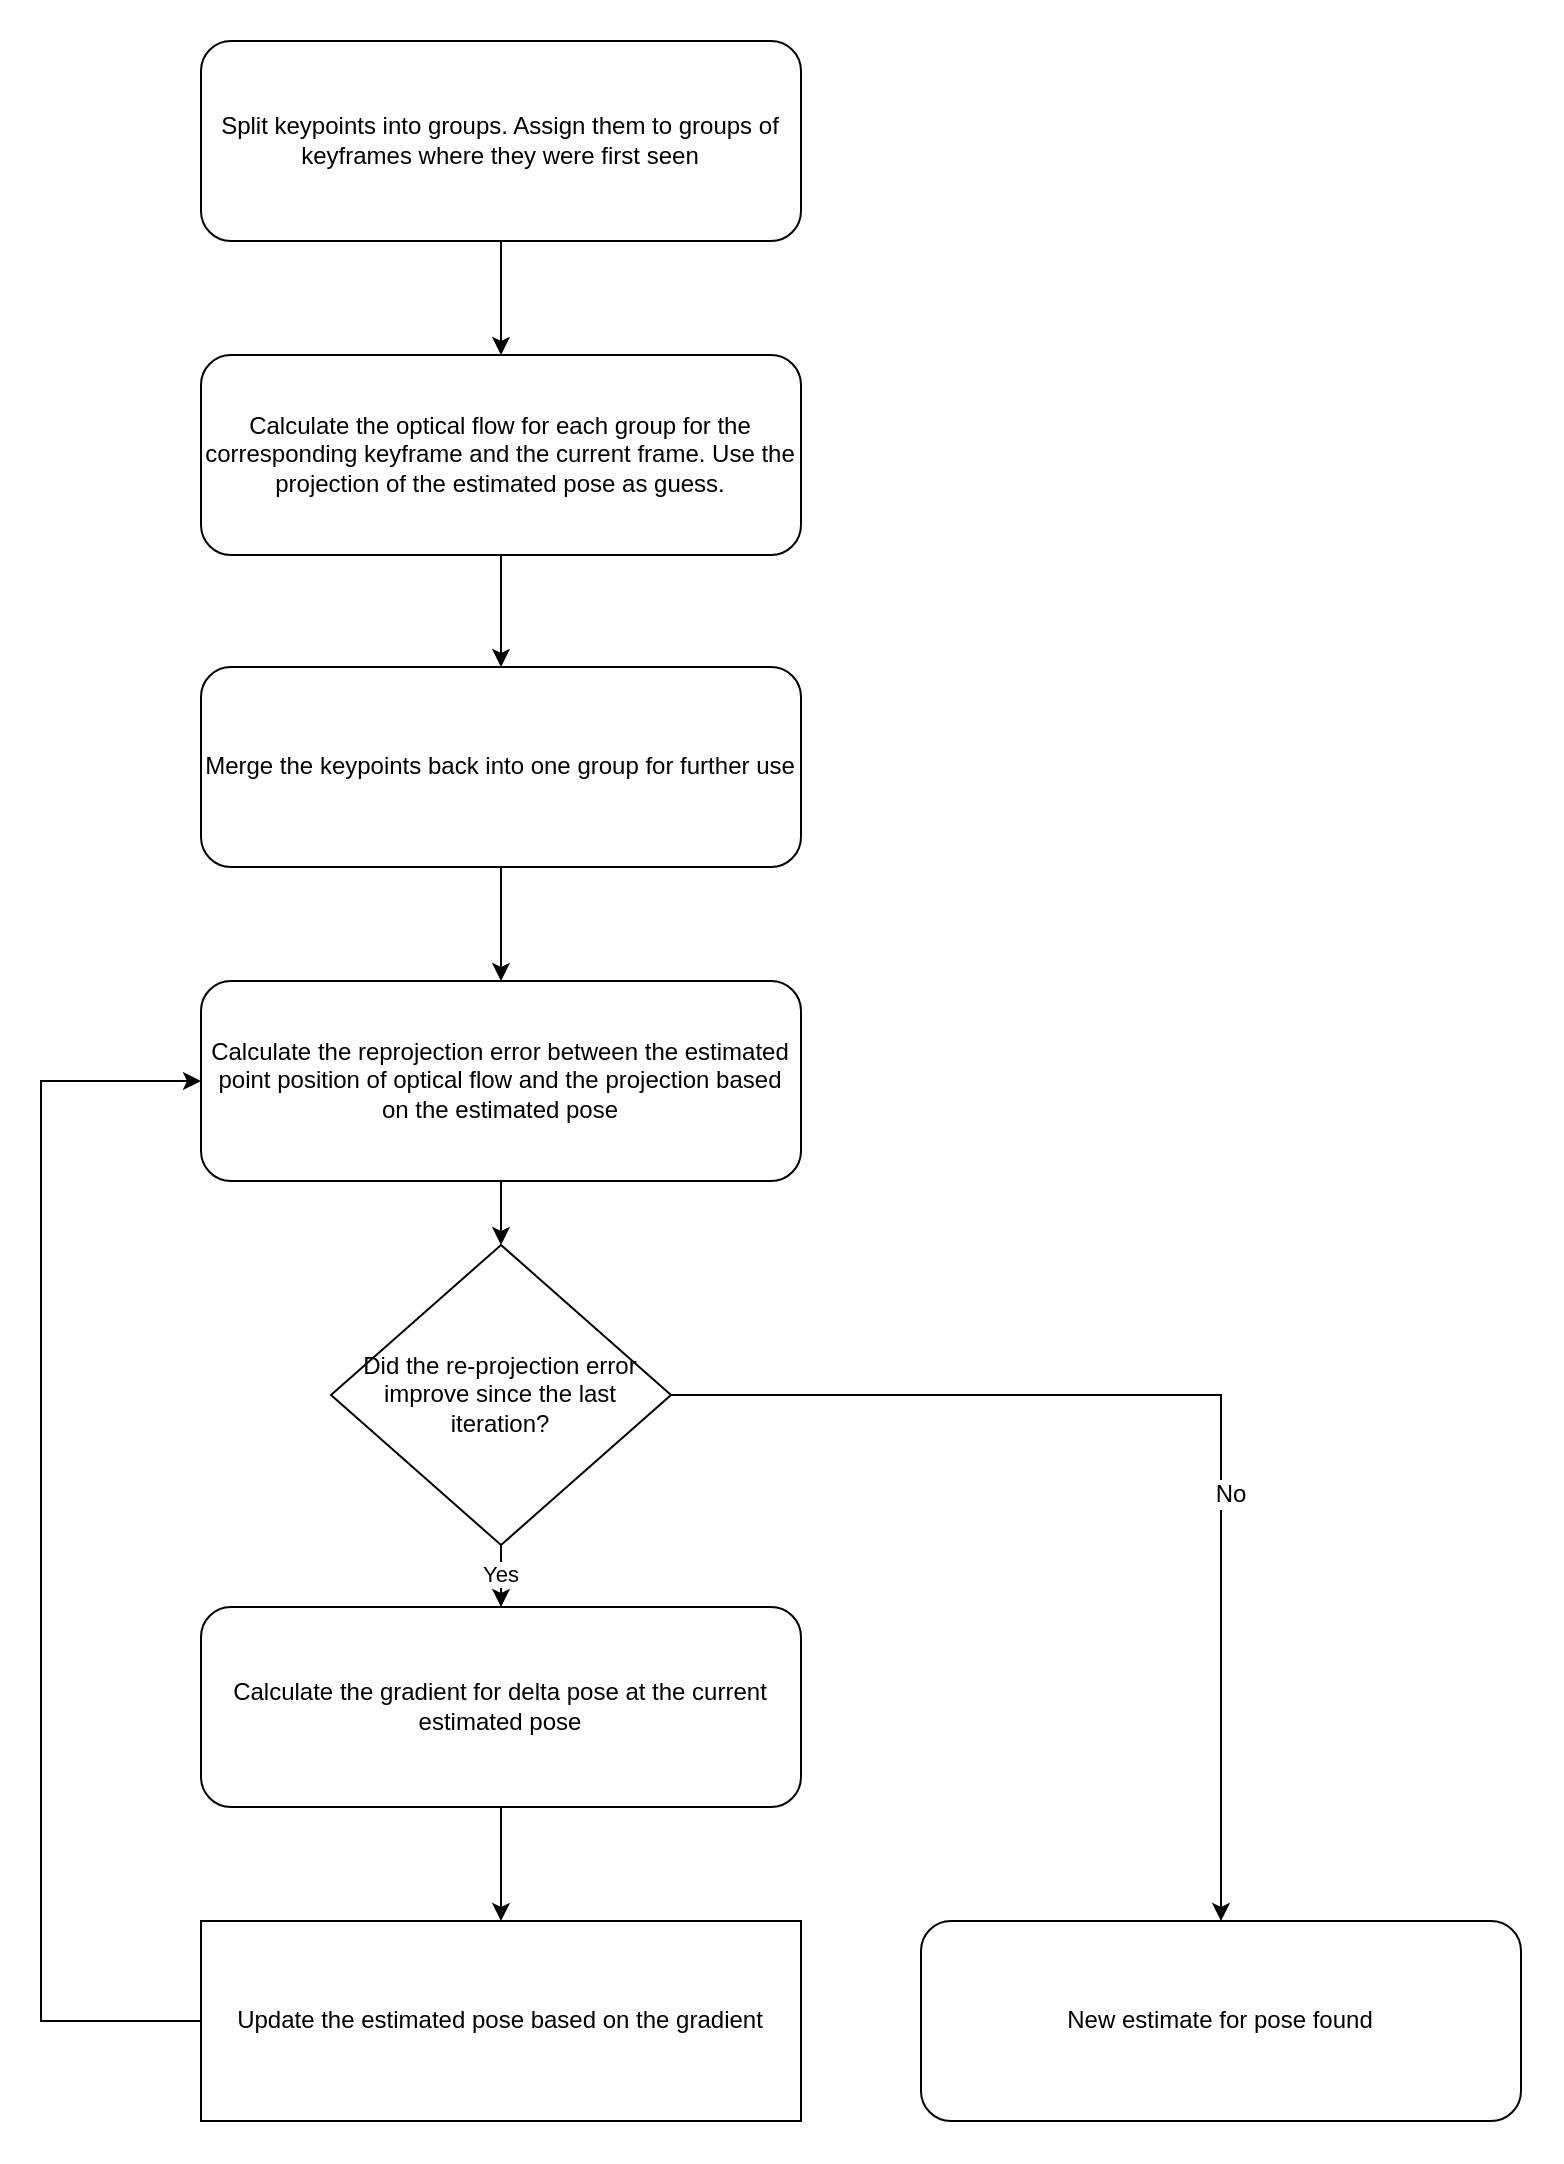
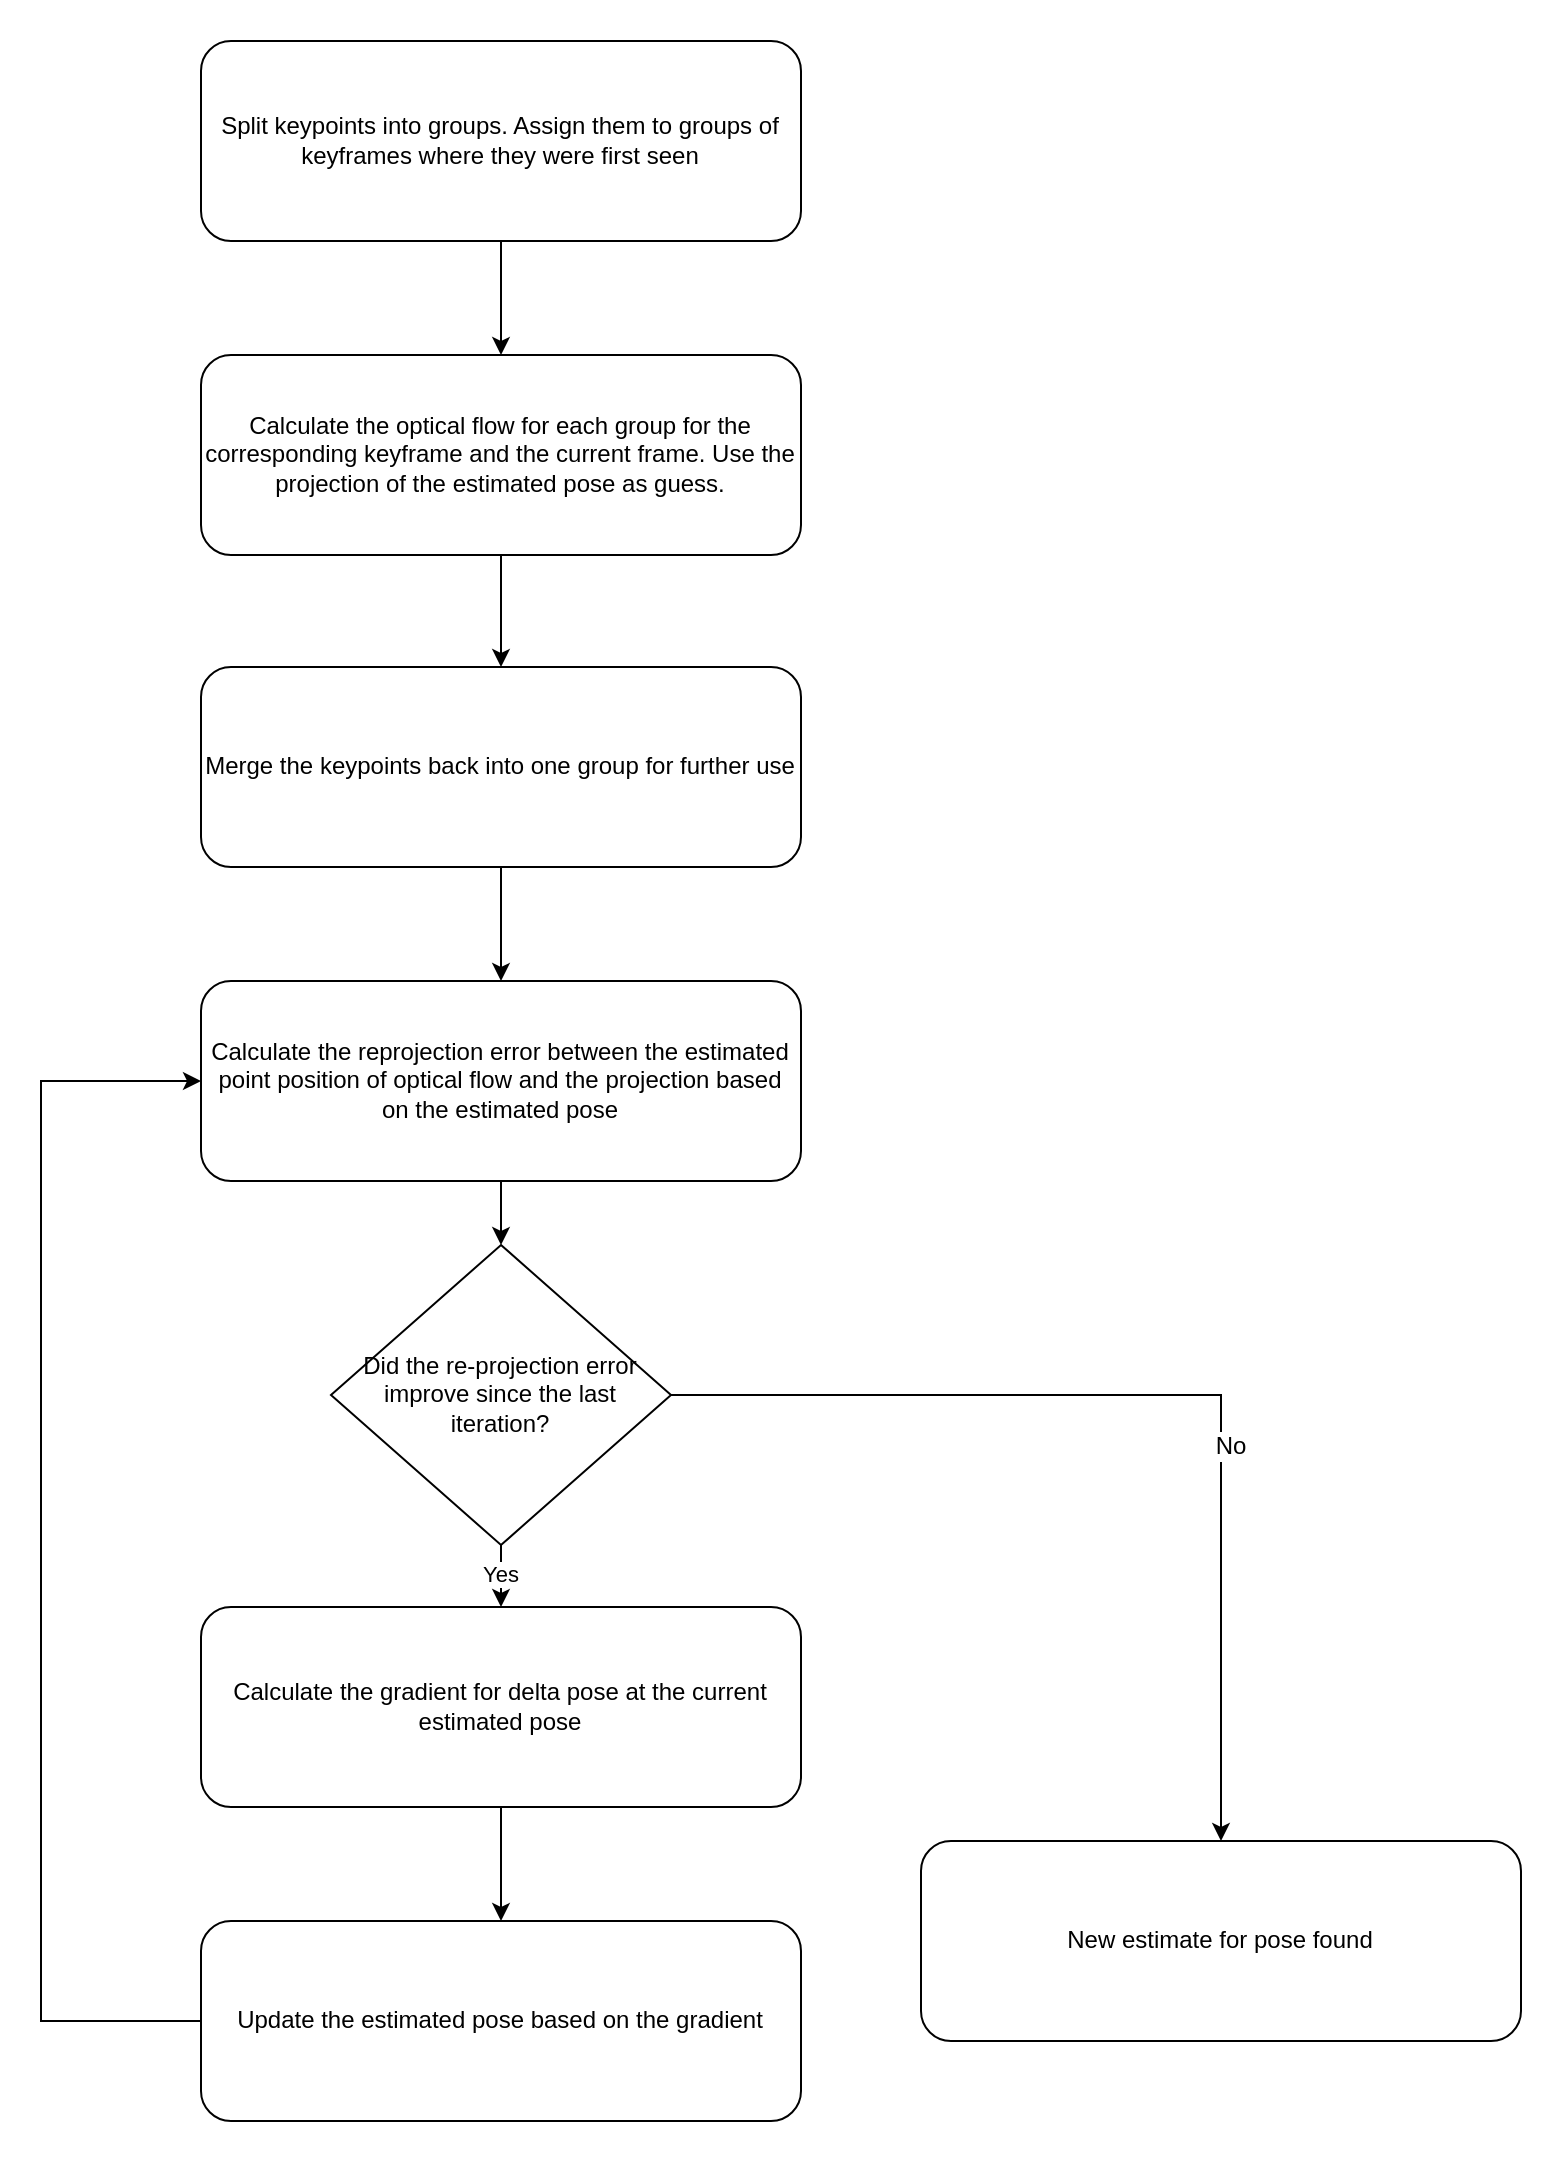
(501, 2021) -> (501, 2021)
(1221, 2021) -> (1221, 1941)
